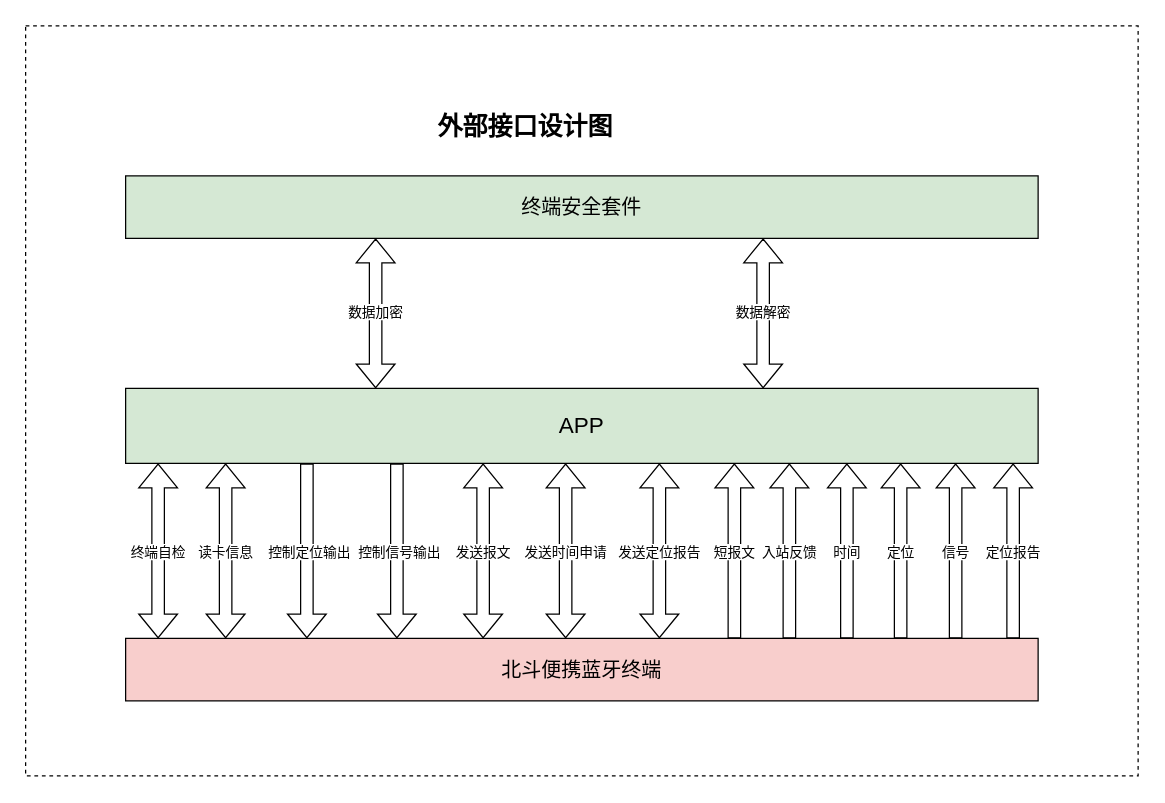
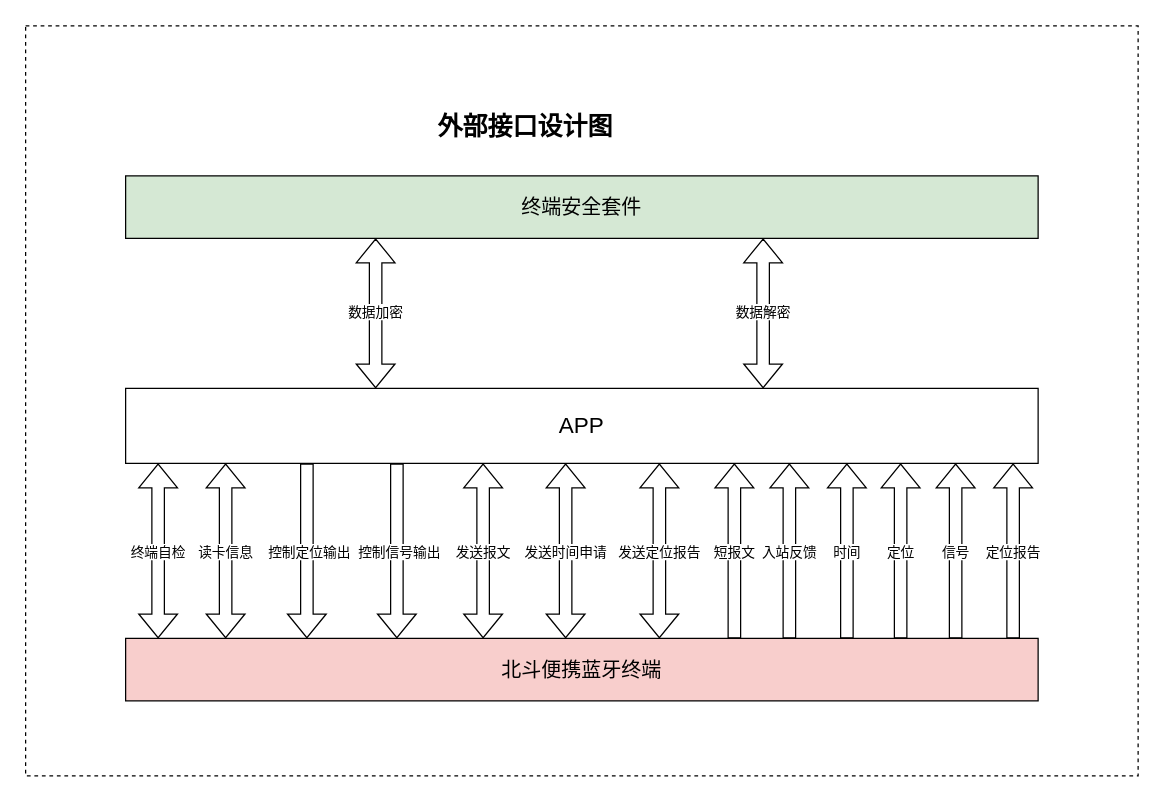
(582, 426) -> (582, 426)
